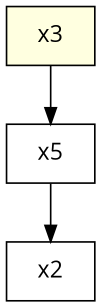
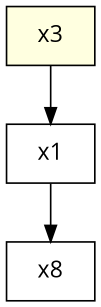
(51, 154) -> (51, 154)
(51, 271) -> (51, 271)
